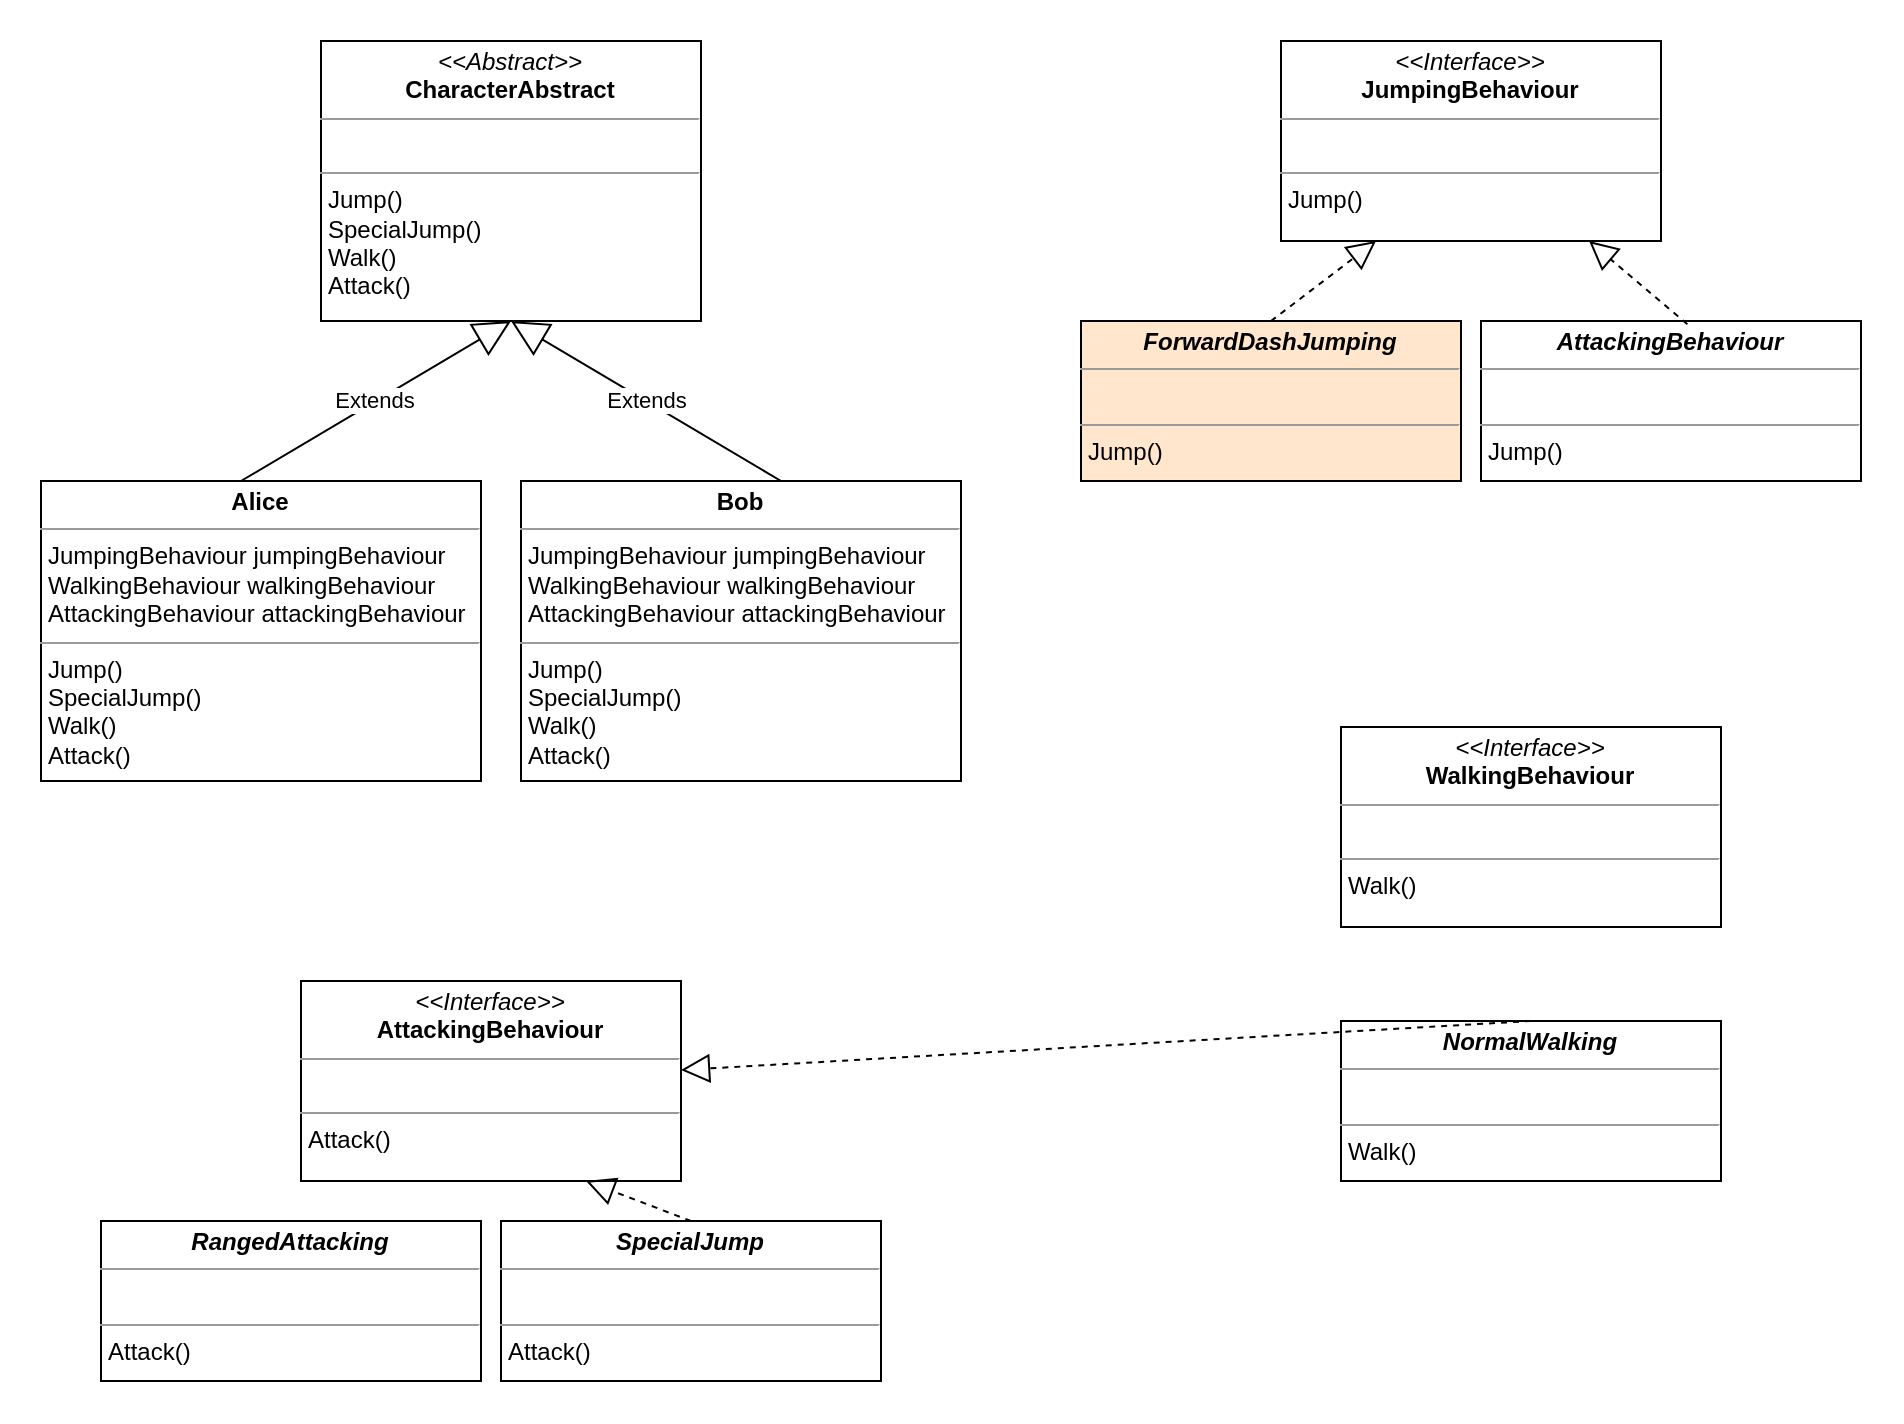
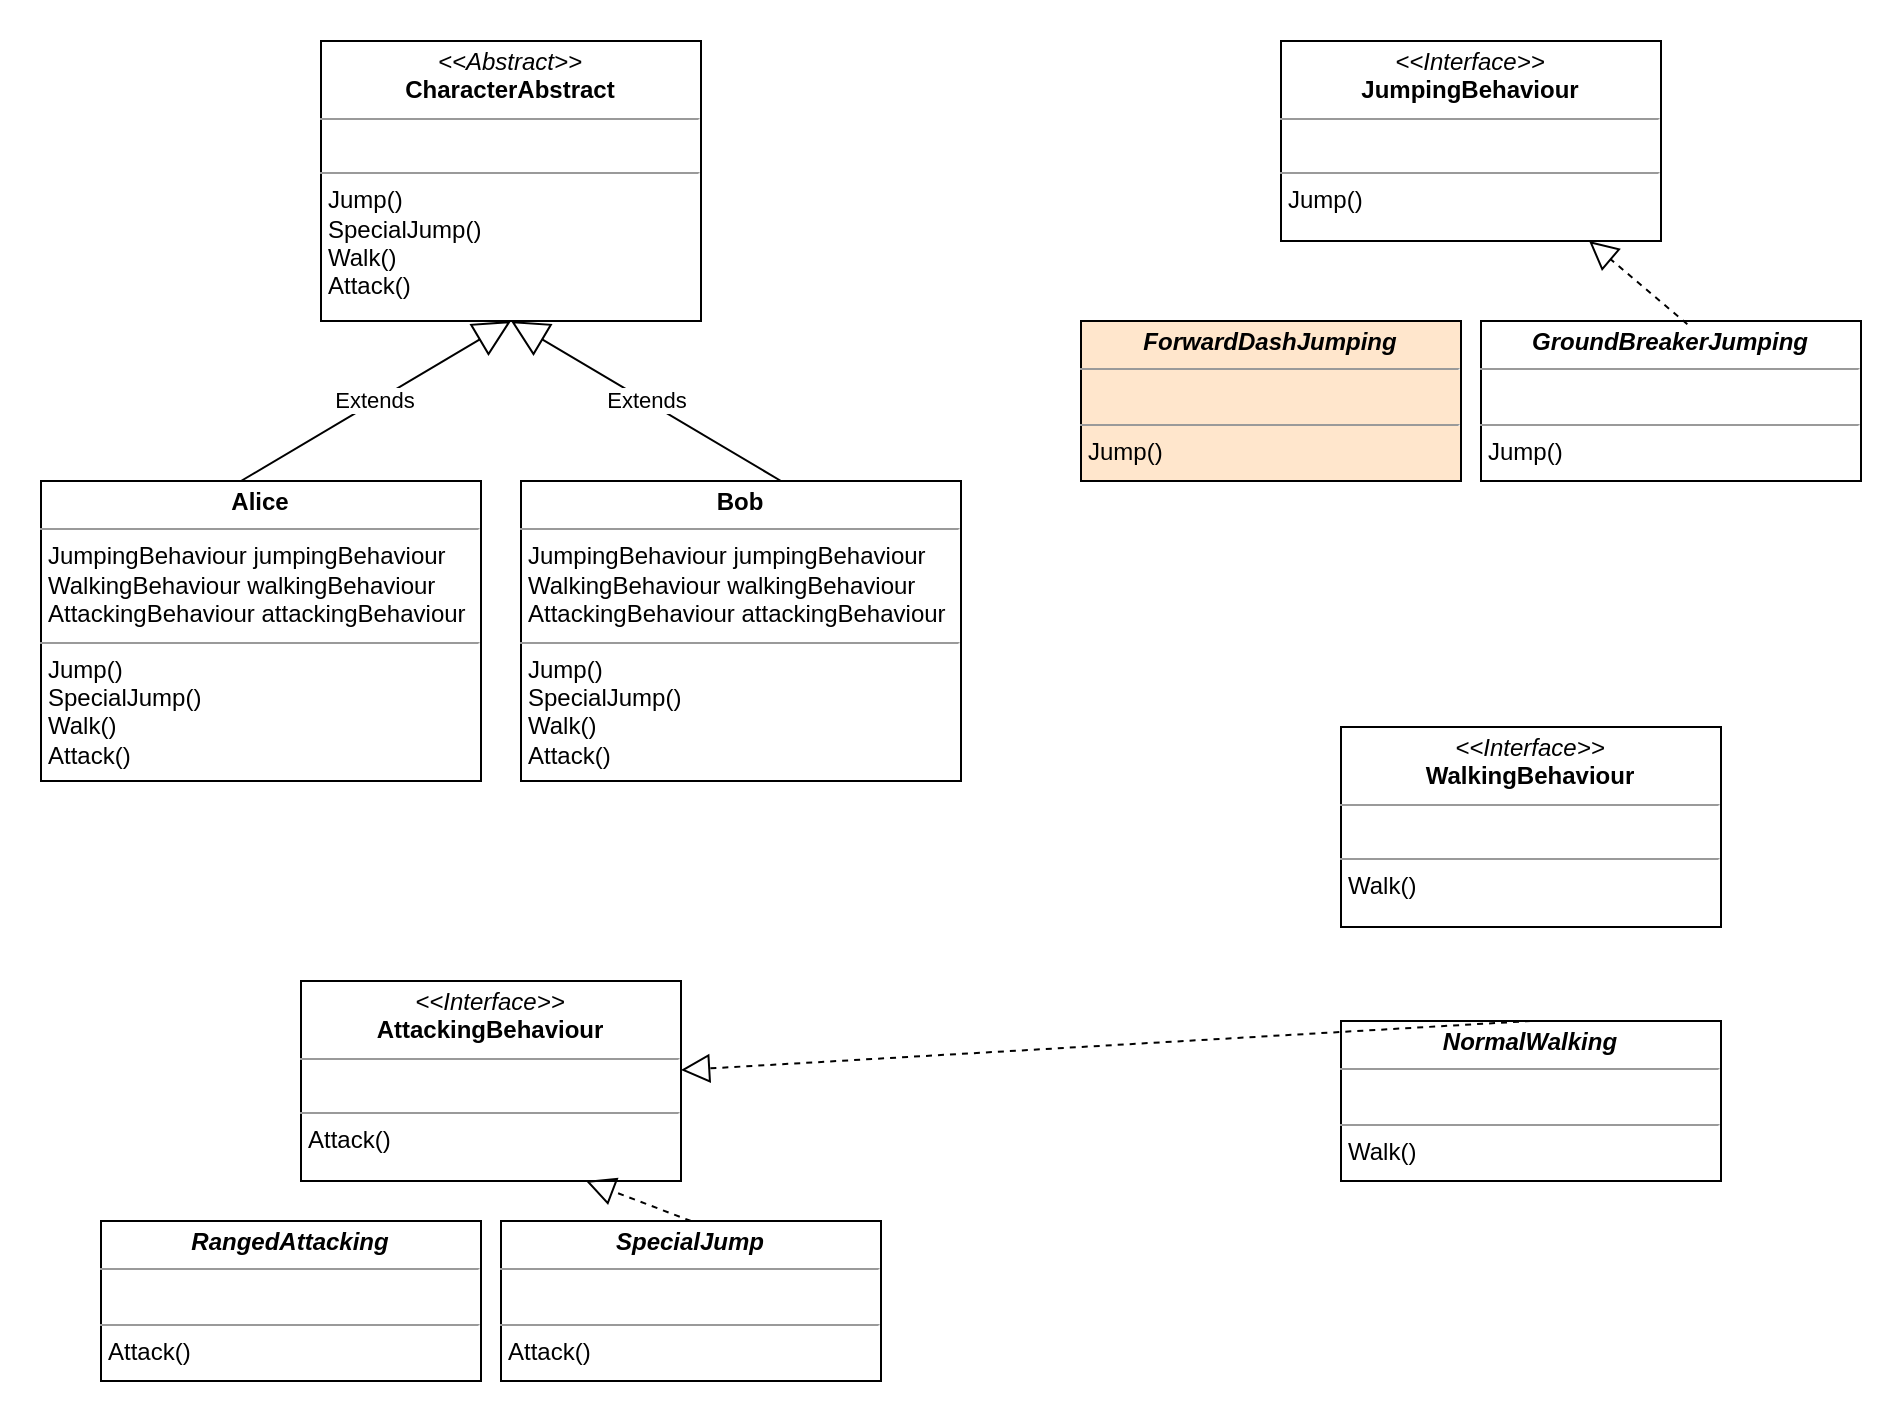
(1312, 290) -> none
(1596, 350) -> (1612, 350)
